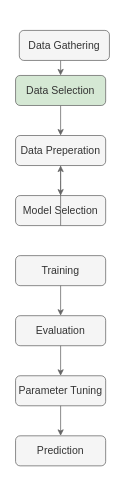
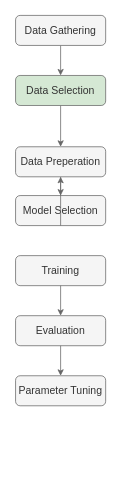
(64, 45) -> (60, 30)
(60, 150) -> (60, 162)
(60, 417) -> none
(60, 450) -> none
